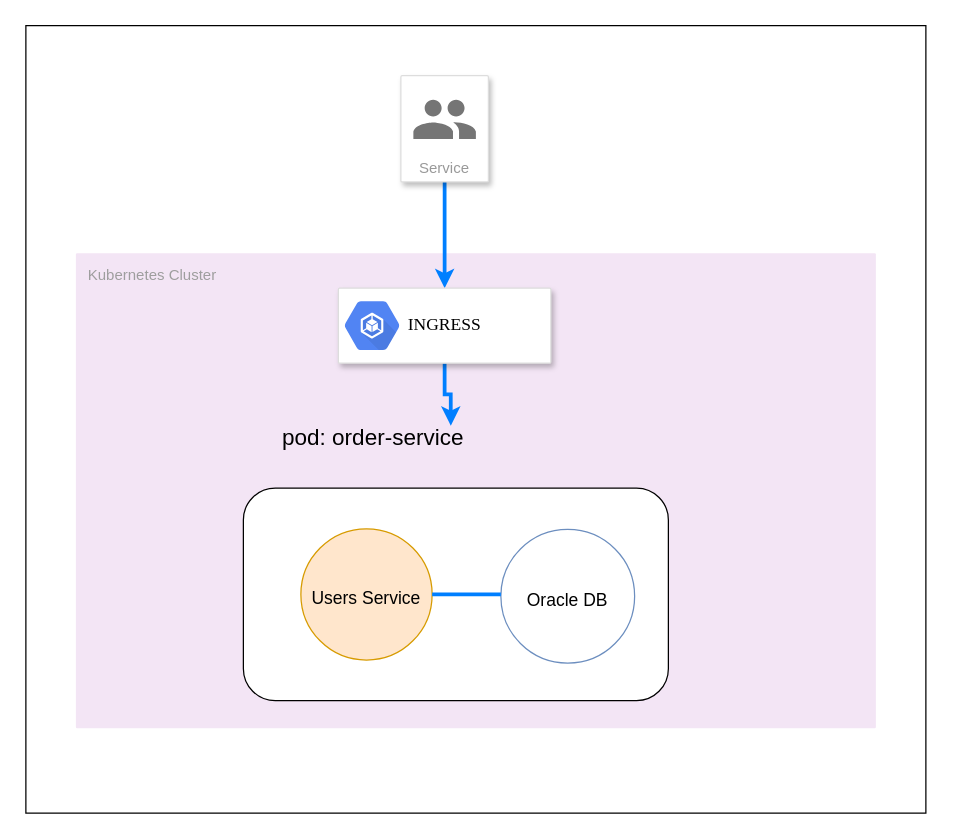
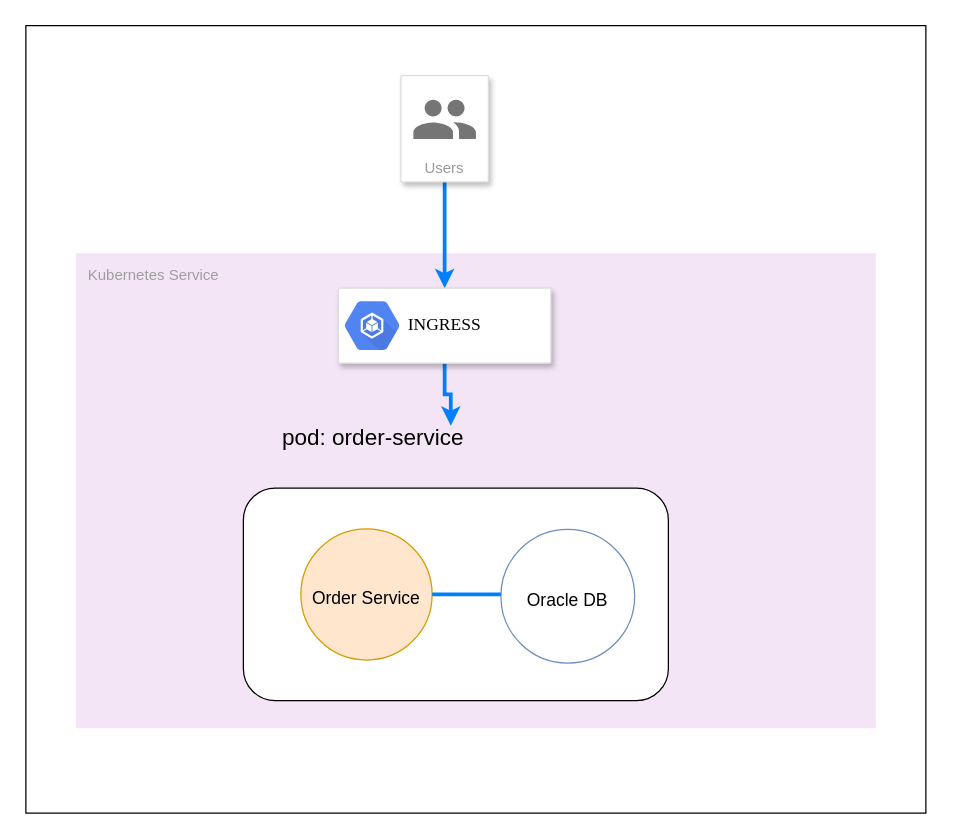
(444, 167) -> (444, 167)
(160, 276) -> (160, 276)
(366, 594) -> (366, 594)
